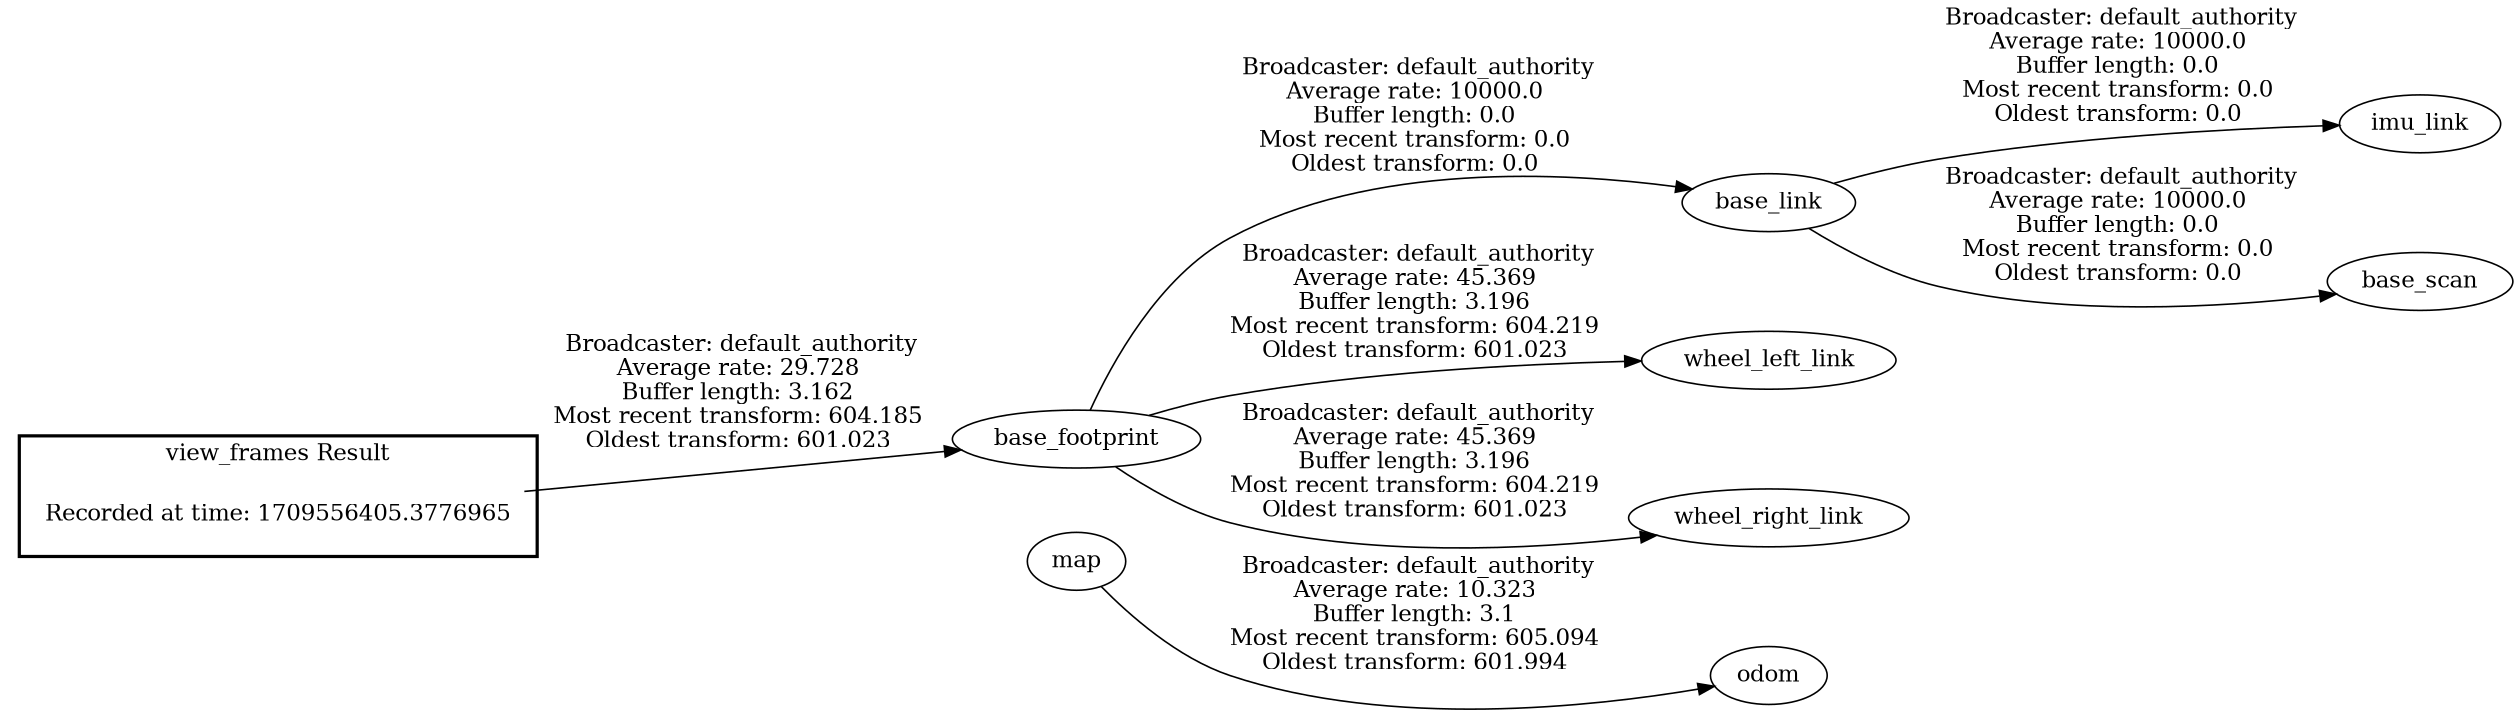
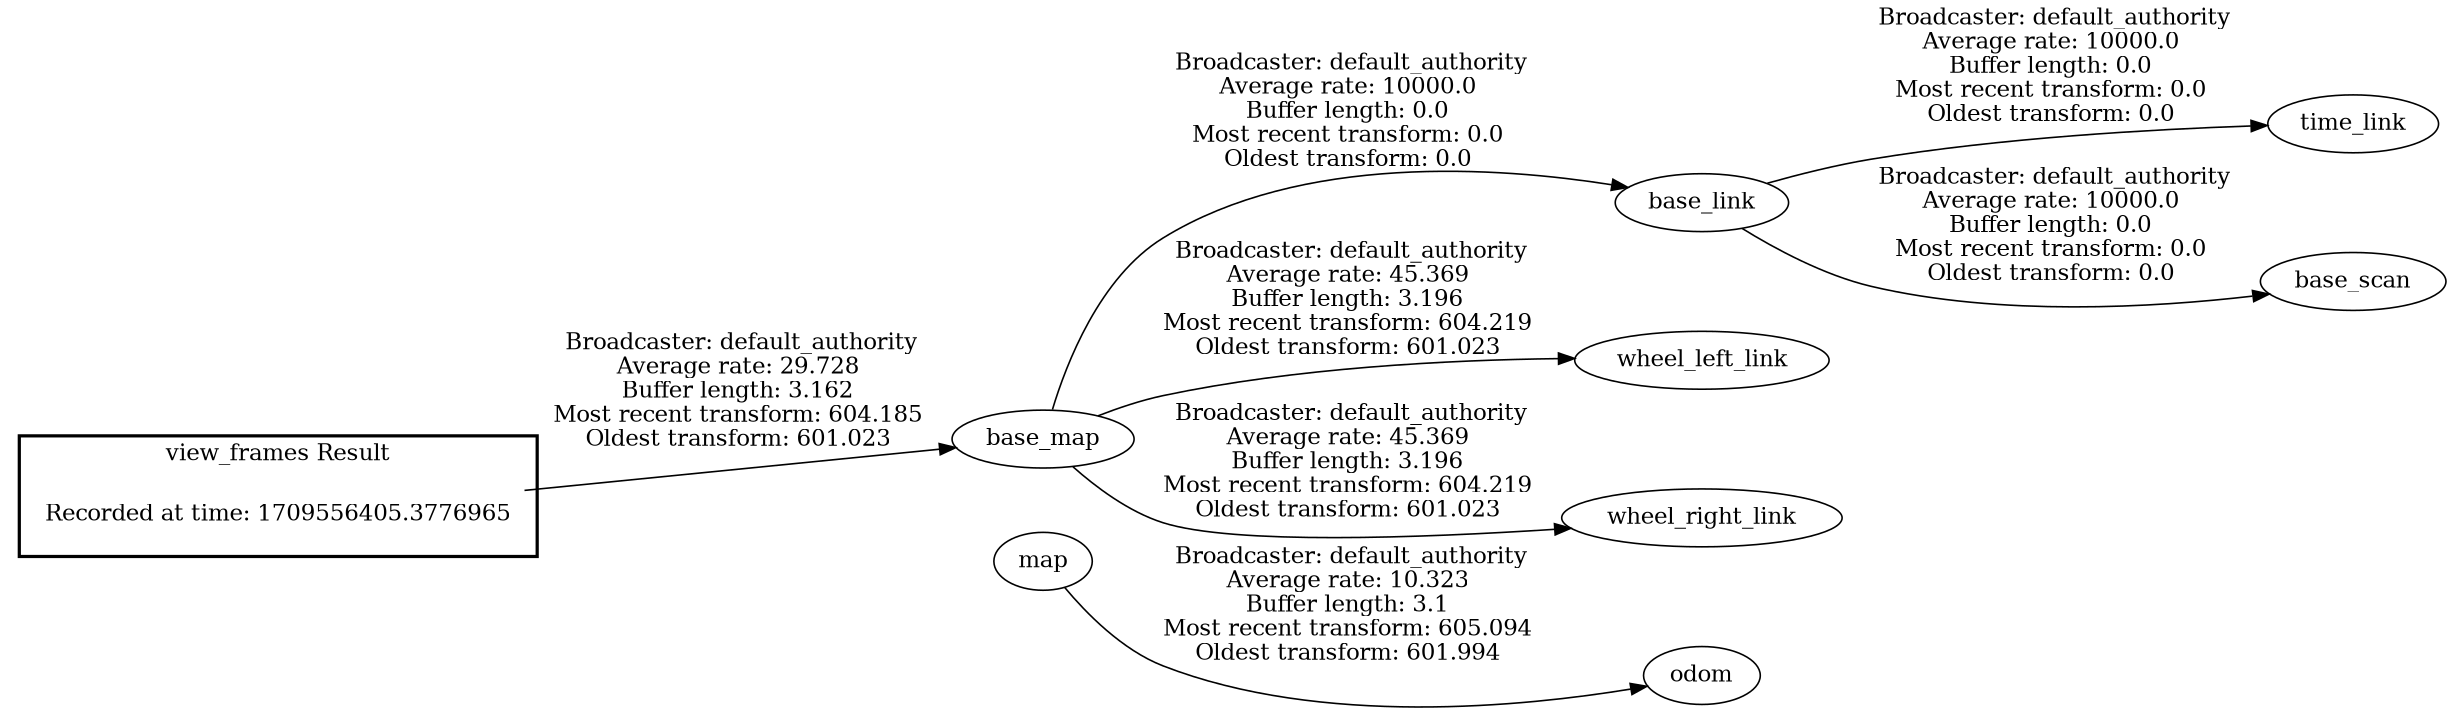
(2420, 124) -> (2353, 124)
(1077, 439) -> (1043, 439)
